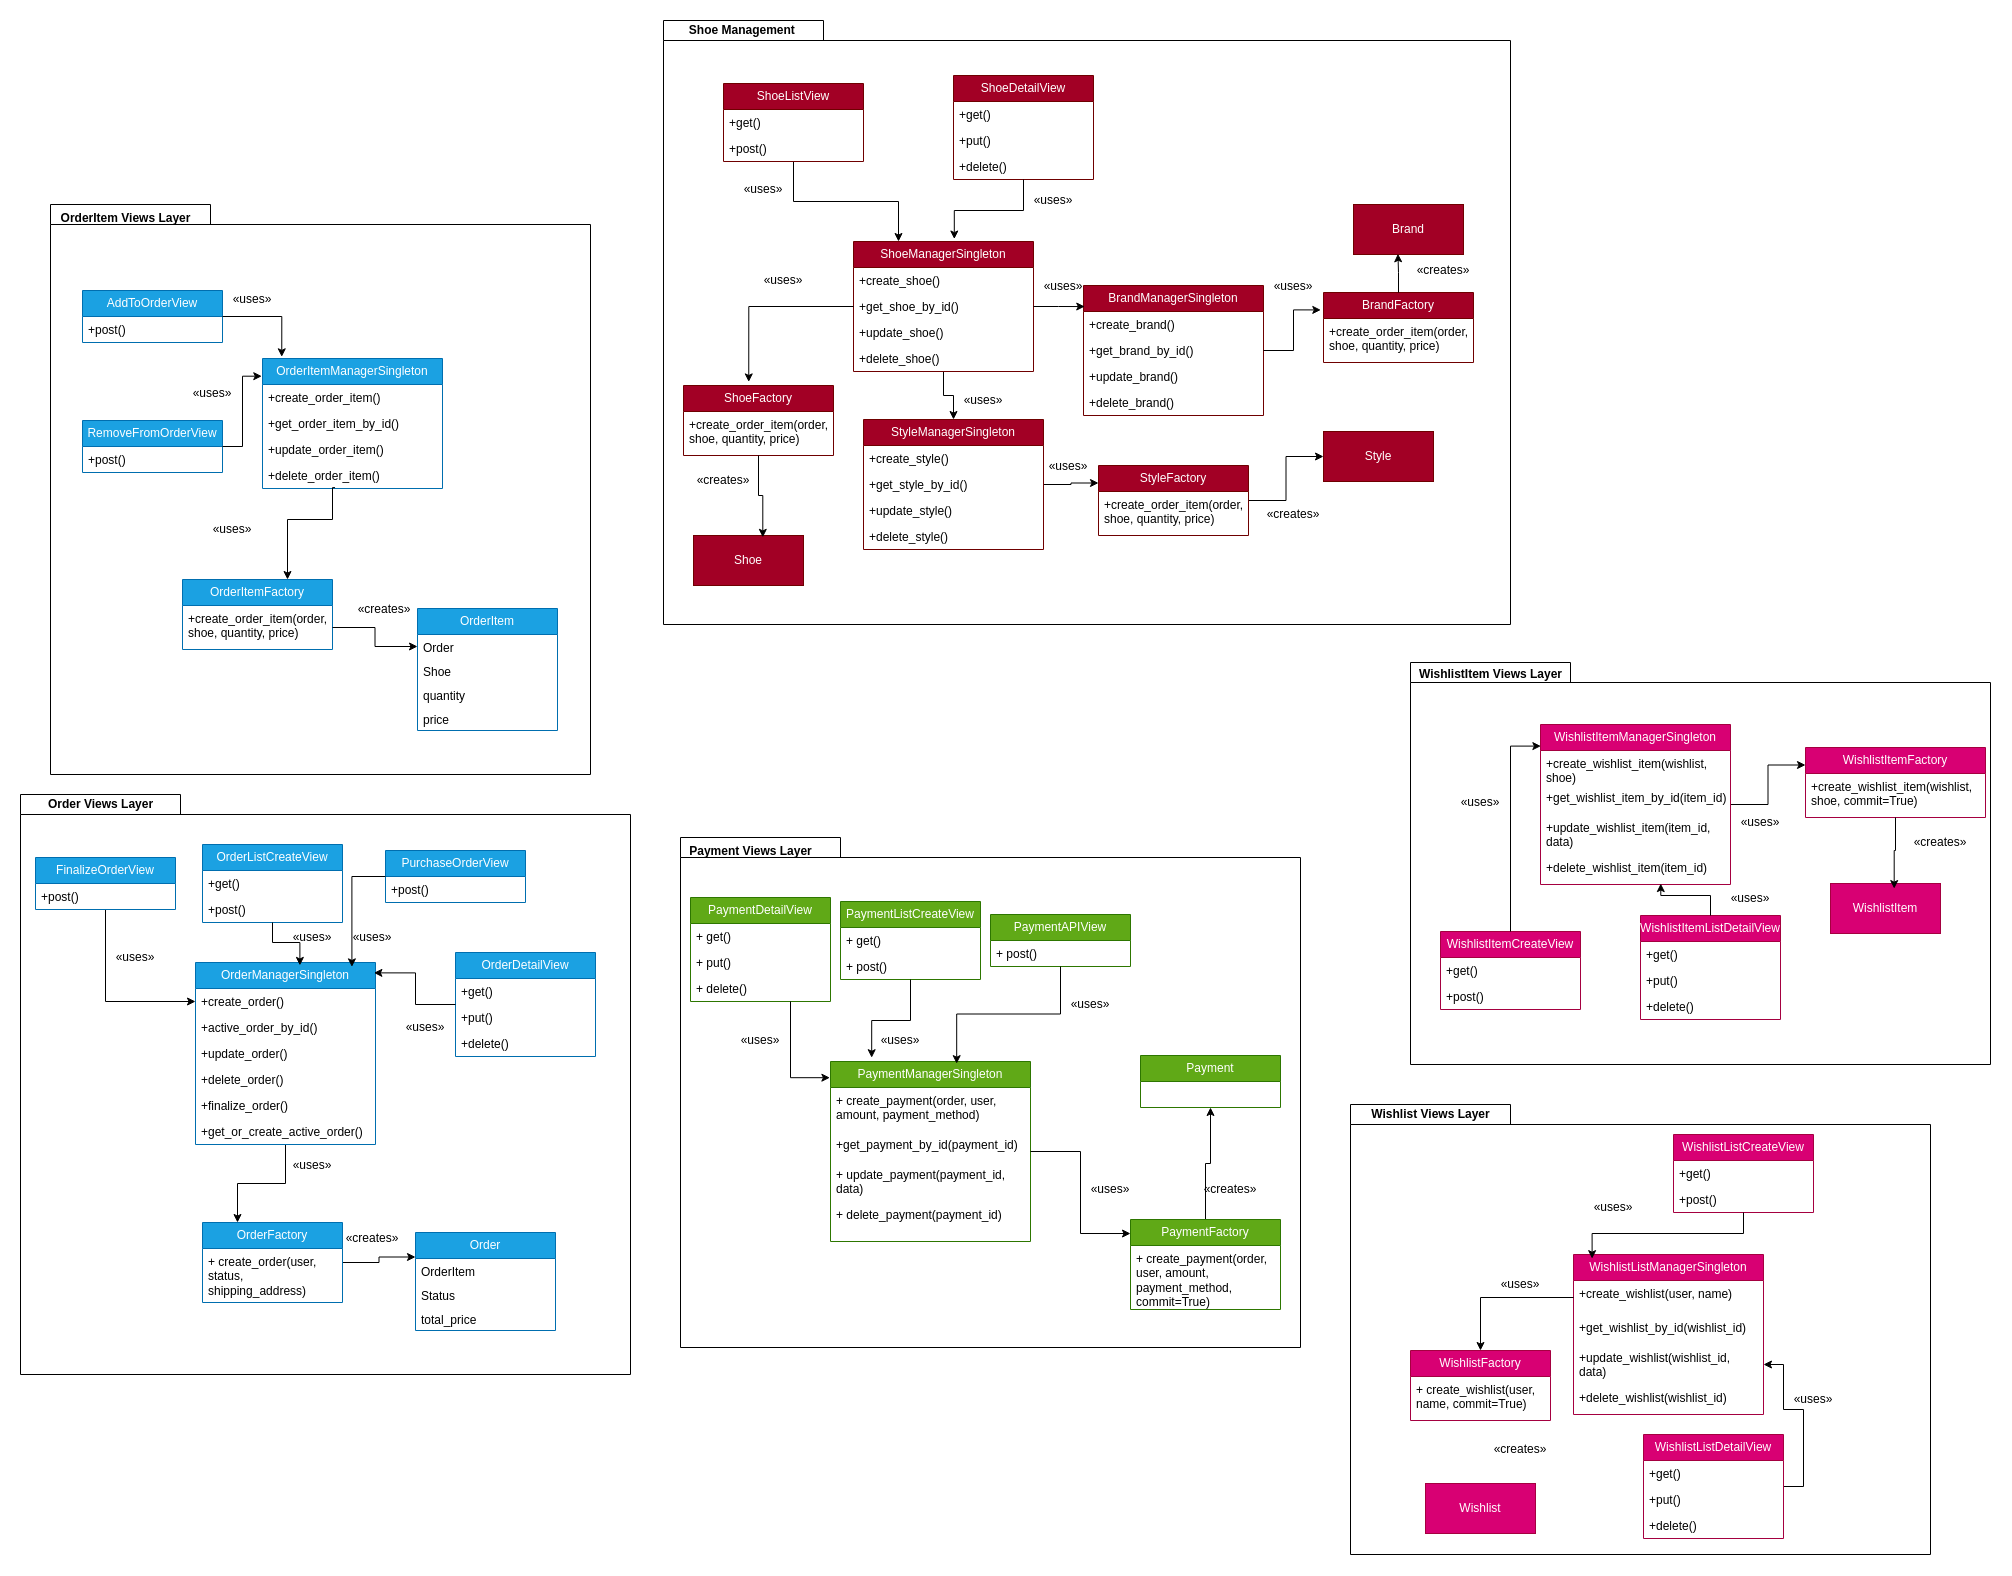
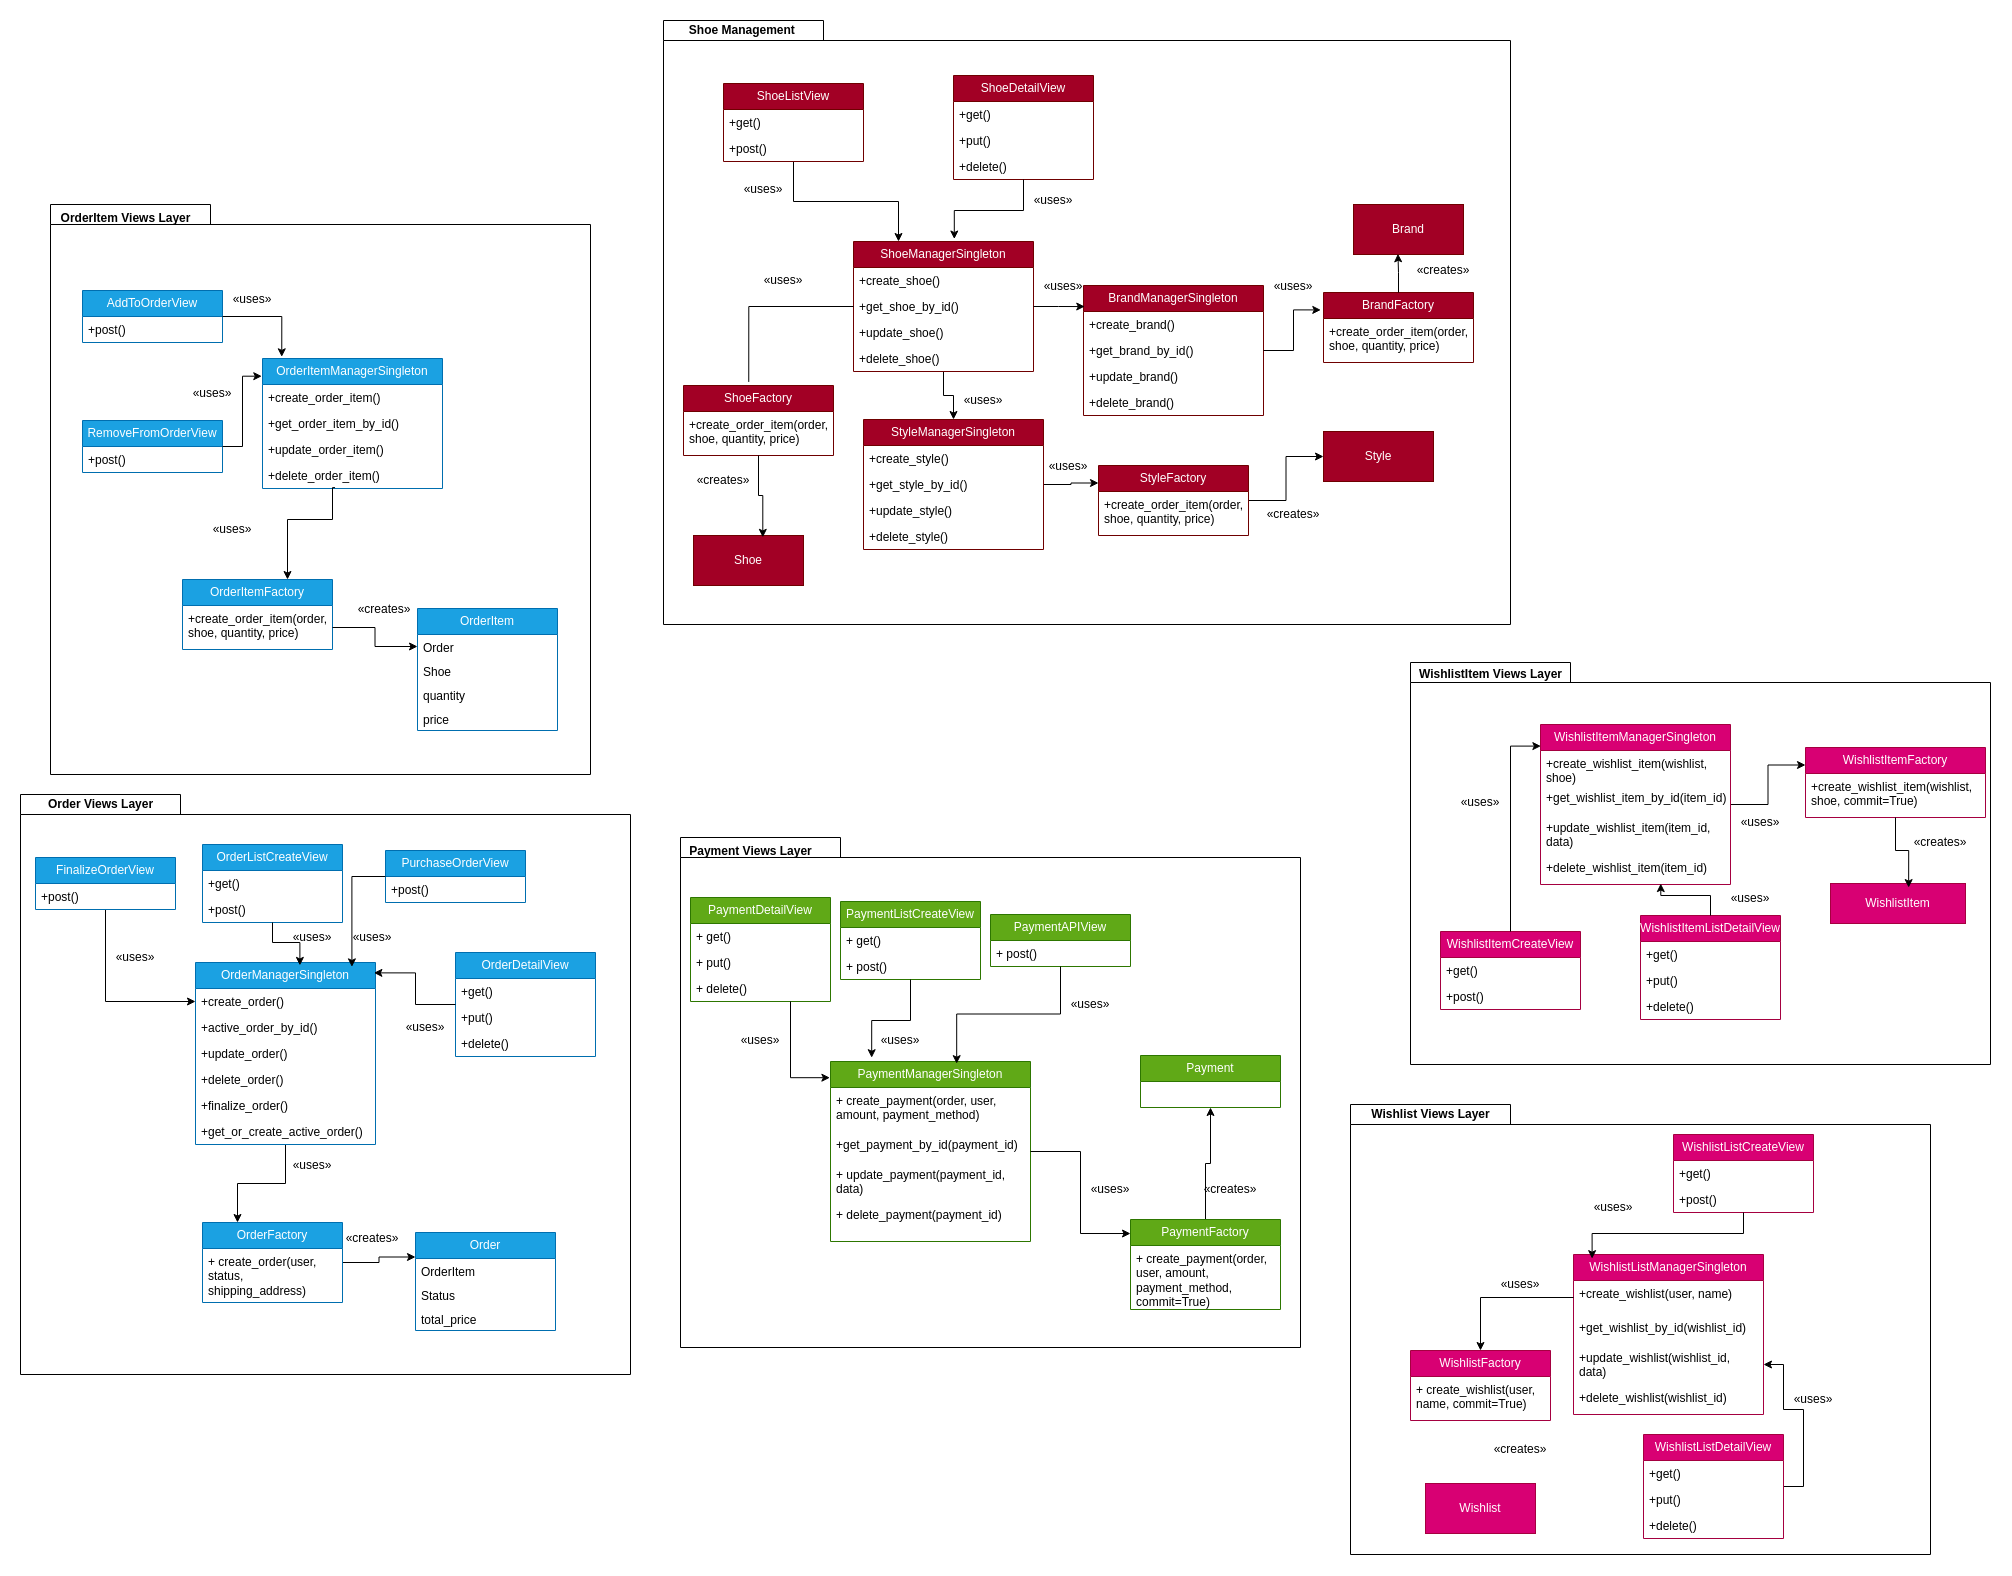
(749, 374) -> (749, 377)
(1886, 909) -> (1898, 904)
